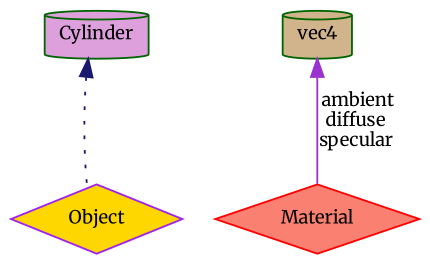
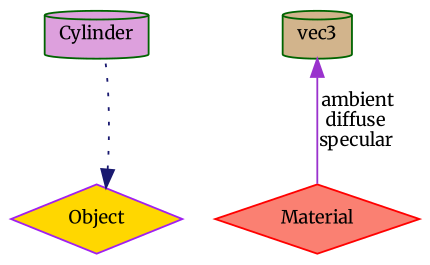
(317, 35) -> (317, 35)
(84, 132) -> (109, 114)
